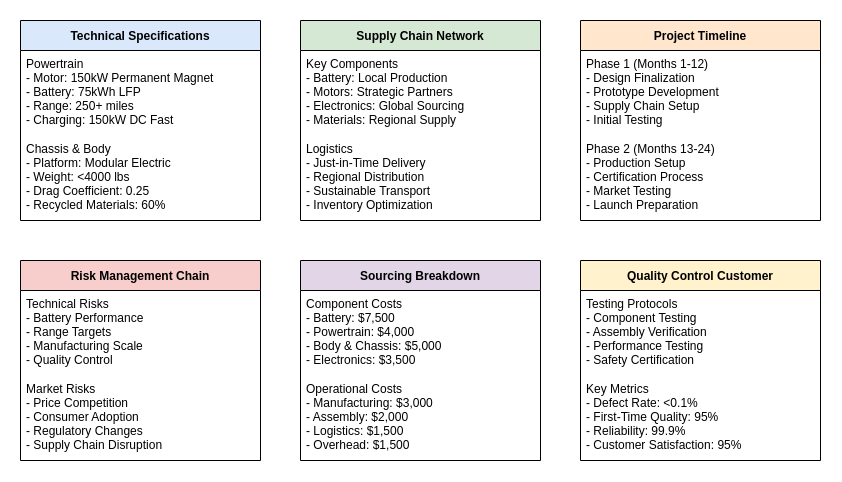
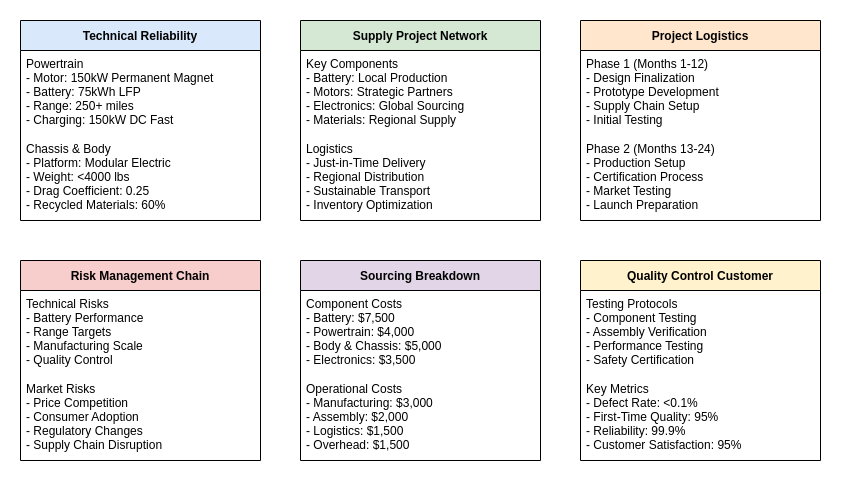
(140, 36) -> (140, 36)
(420, 36) -> (420, 36)
(700, 36) -> (700, 36)
